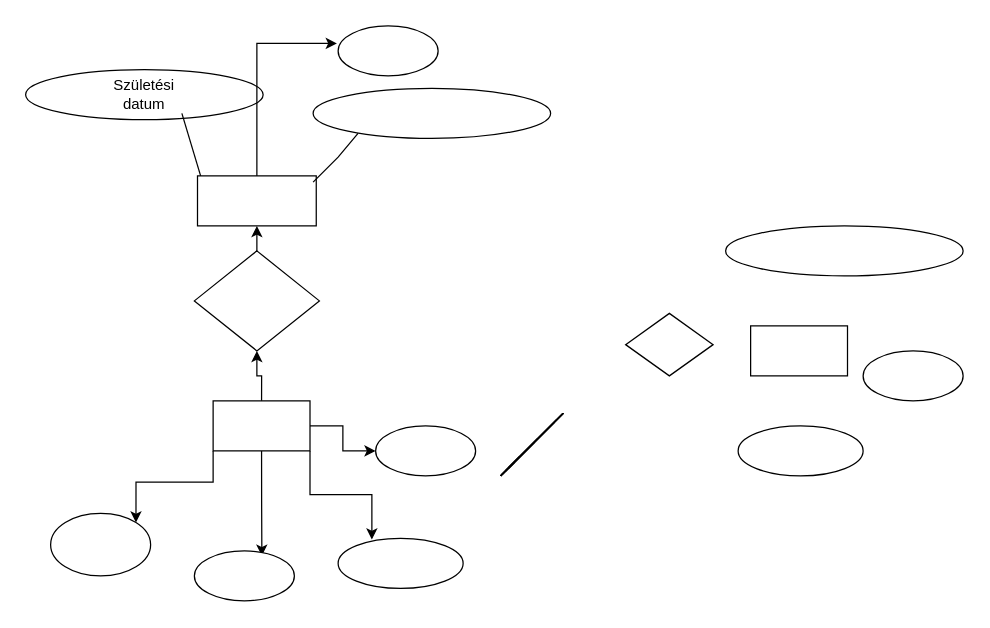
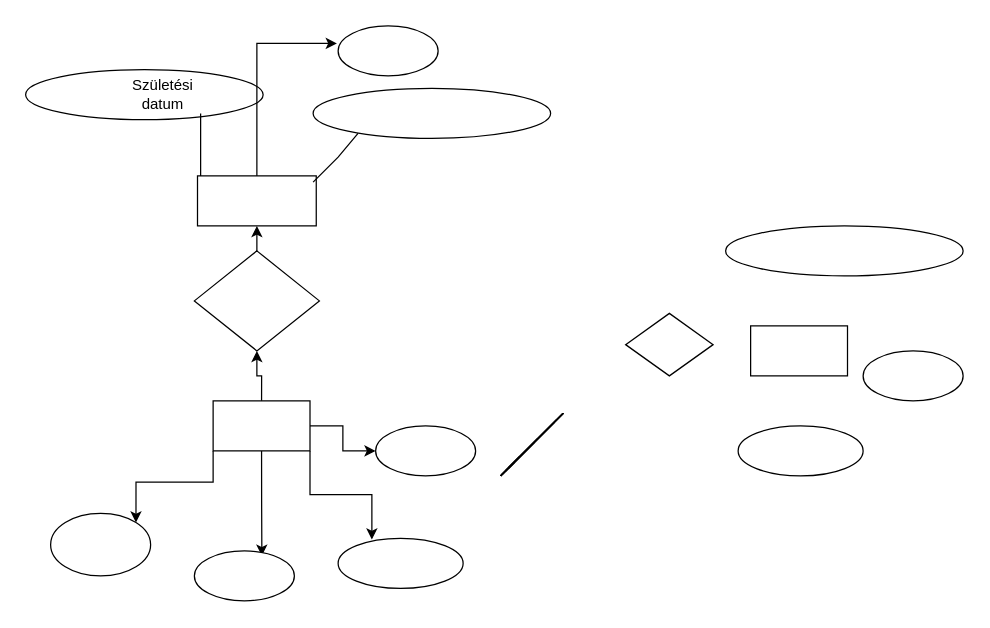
(144, 94) -> (163, 94)
